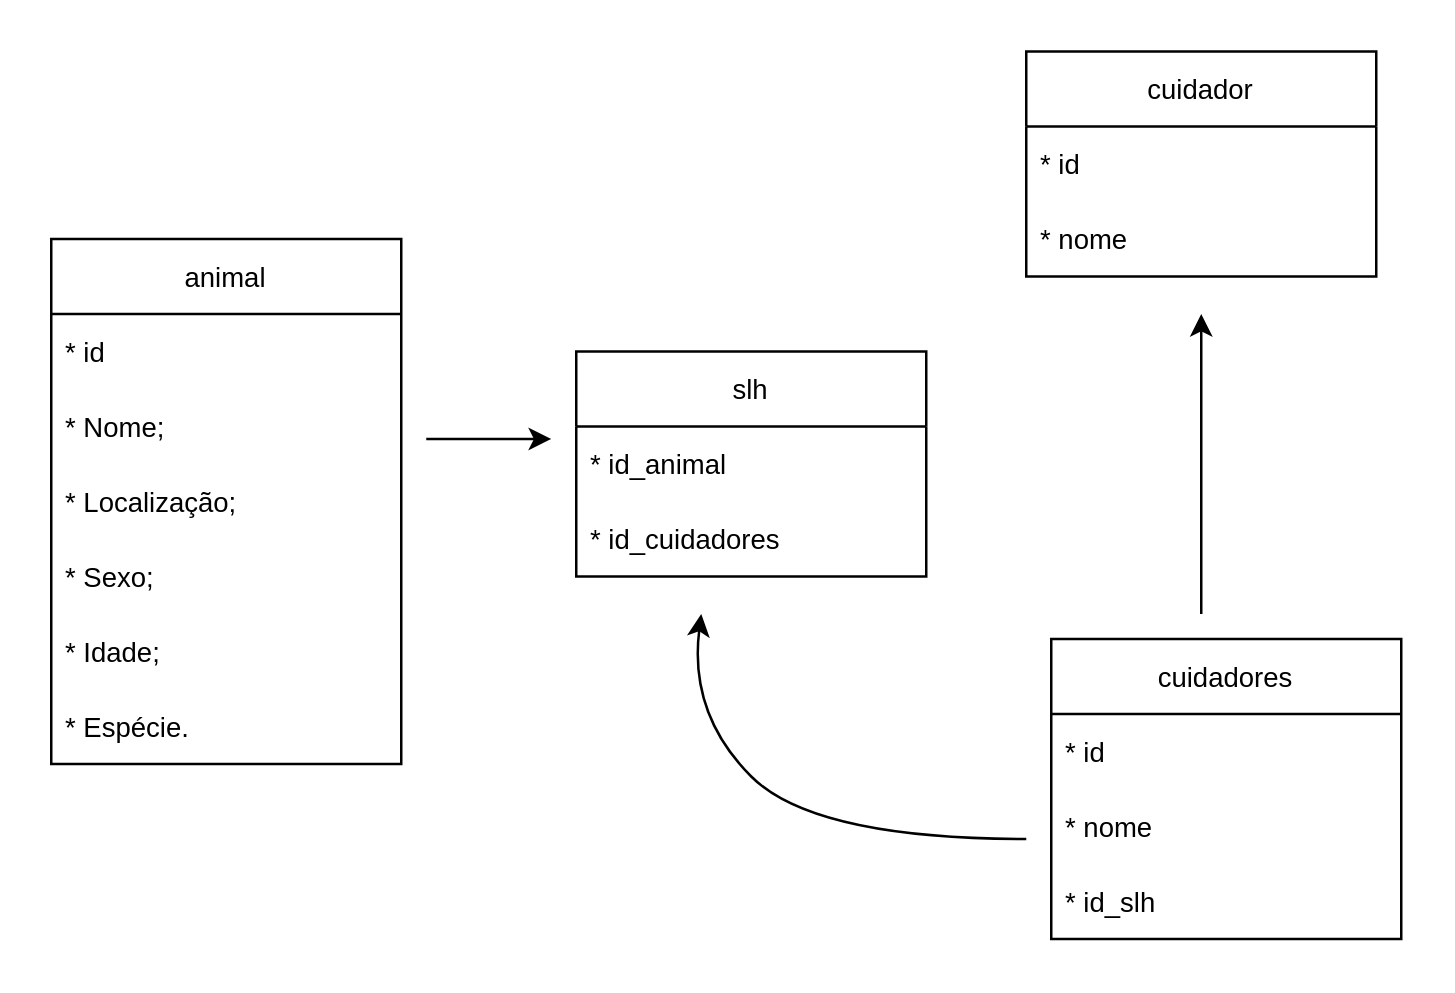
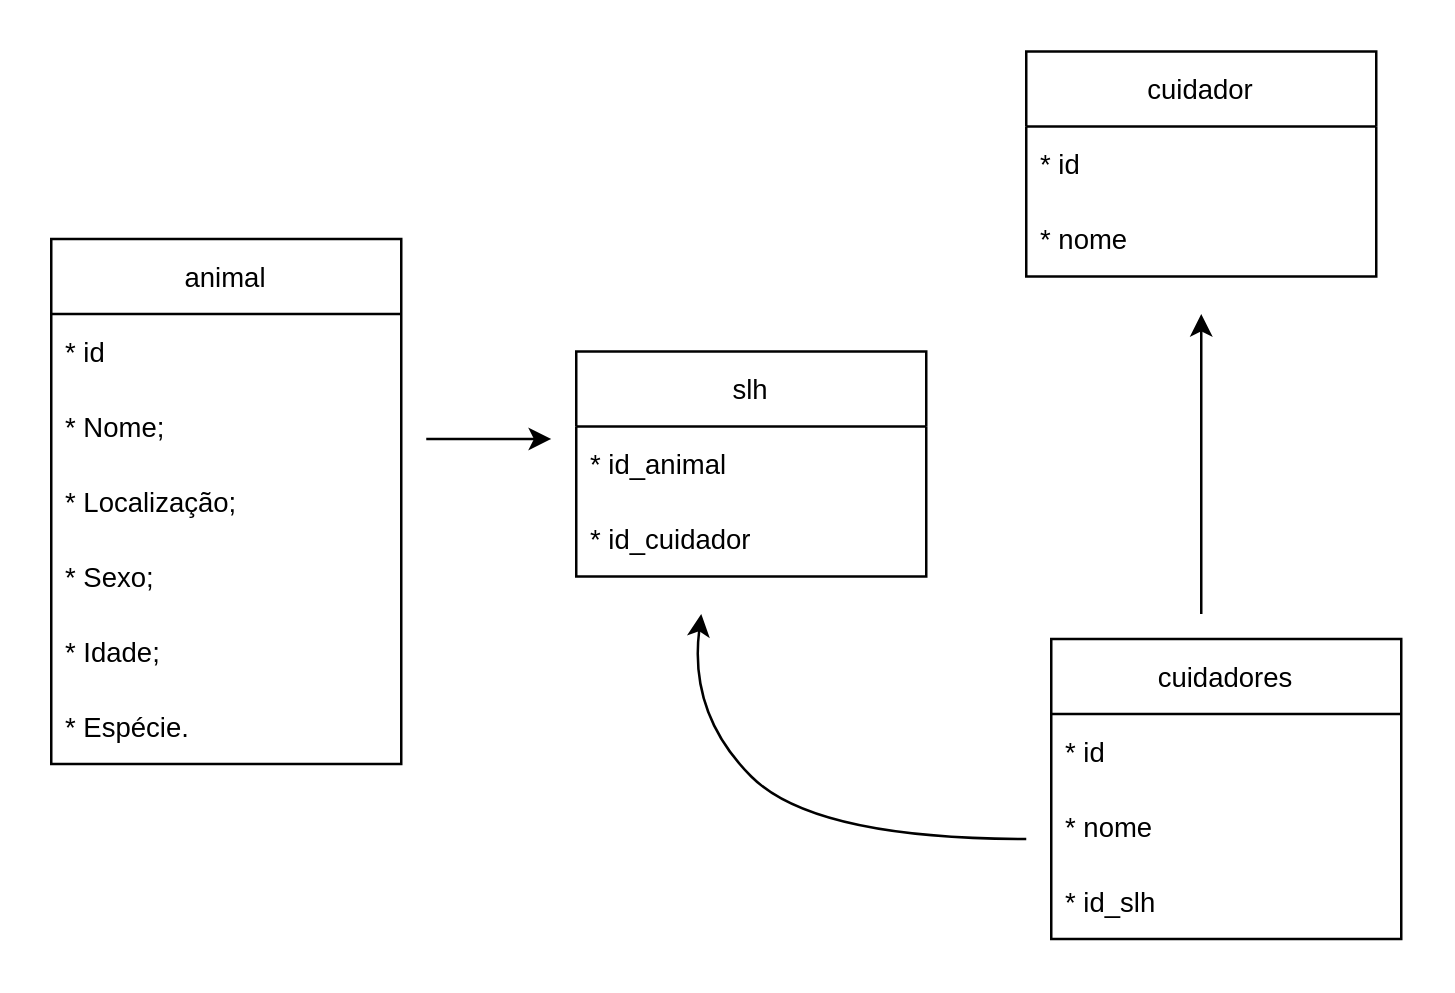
(695, 540) -> (679, 540)
